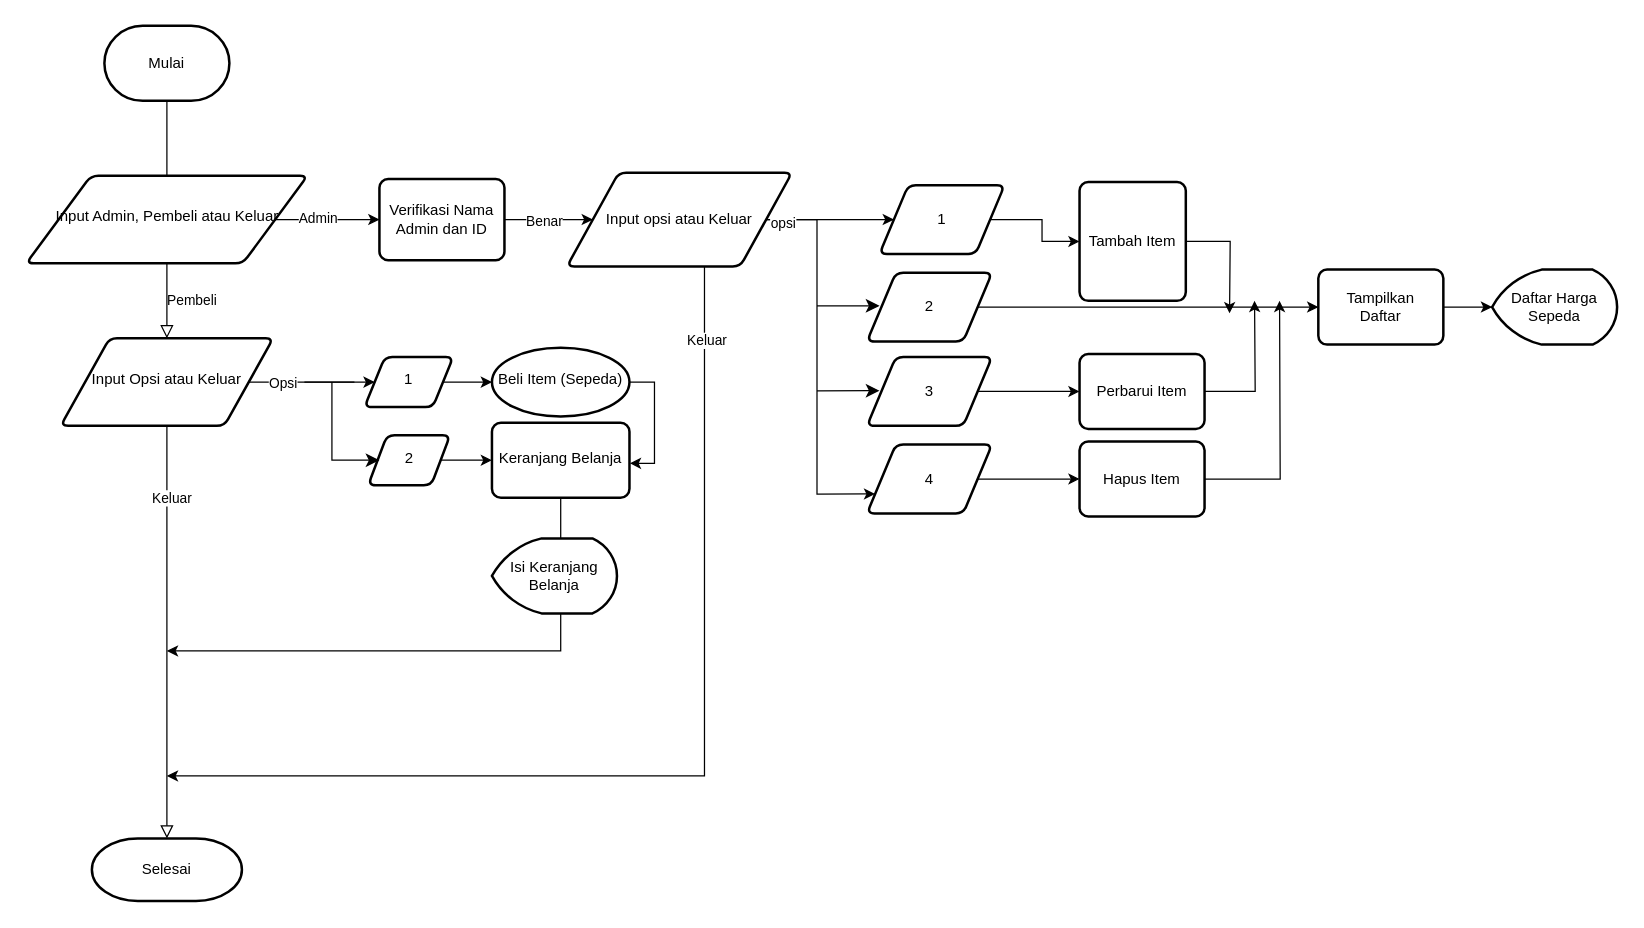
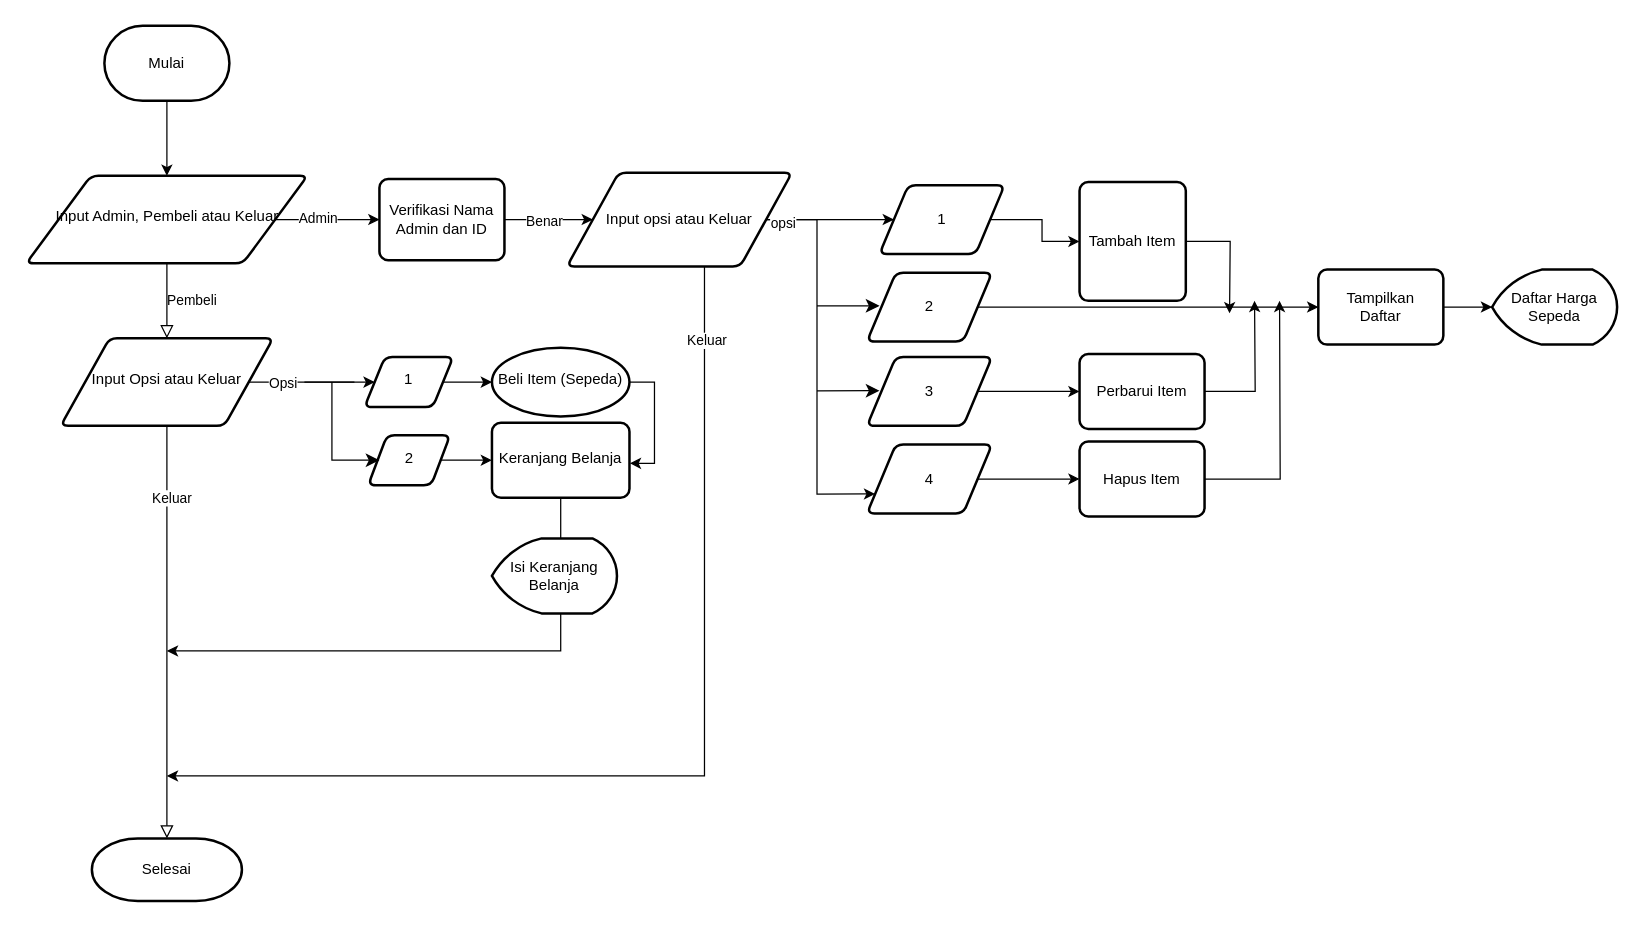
(167, 169) -> (167, 166)
